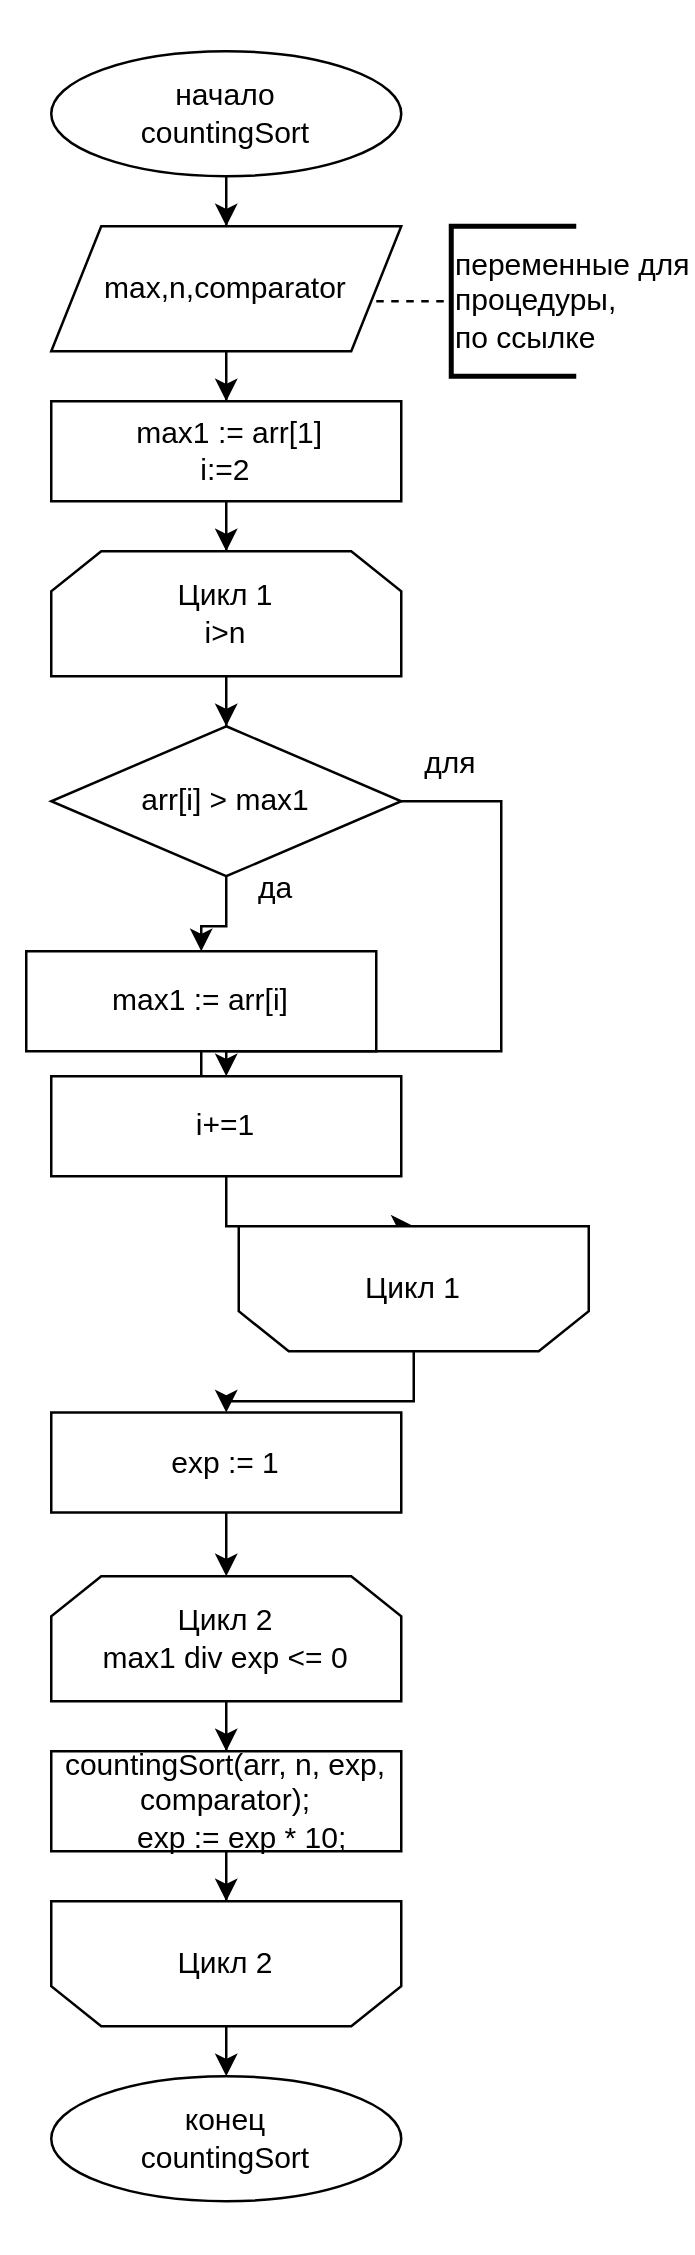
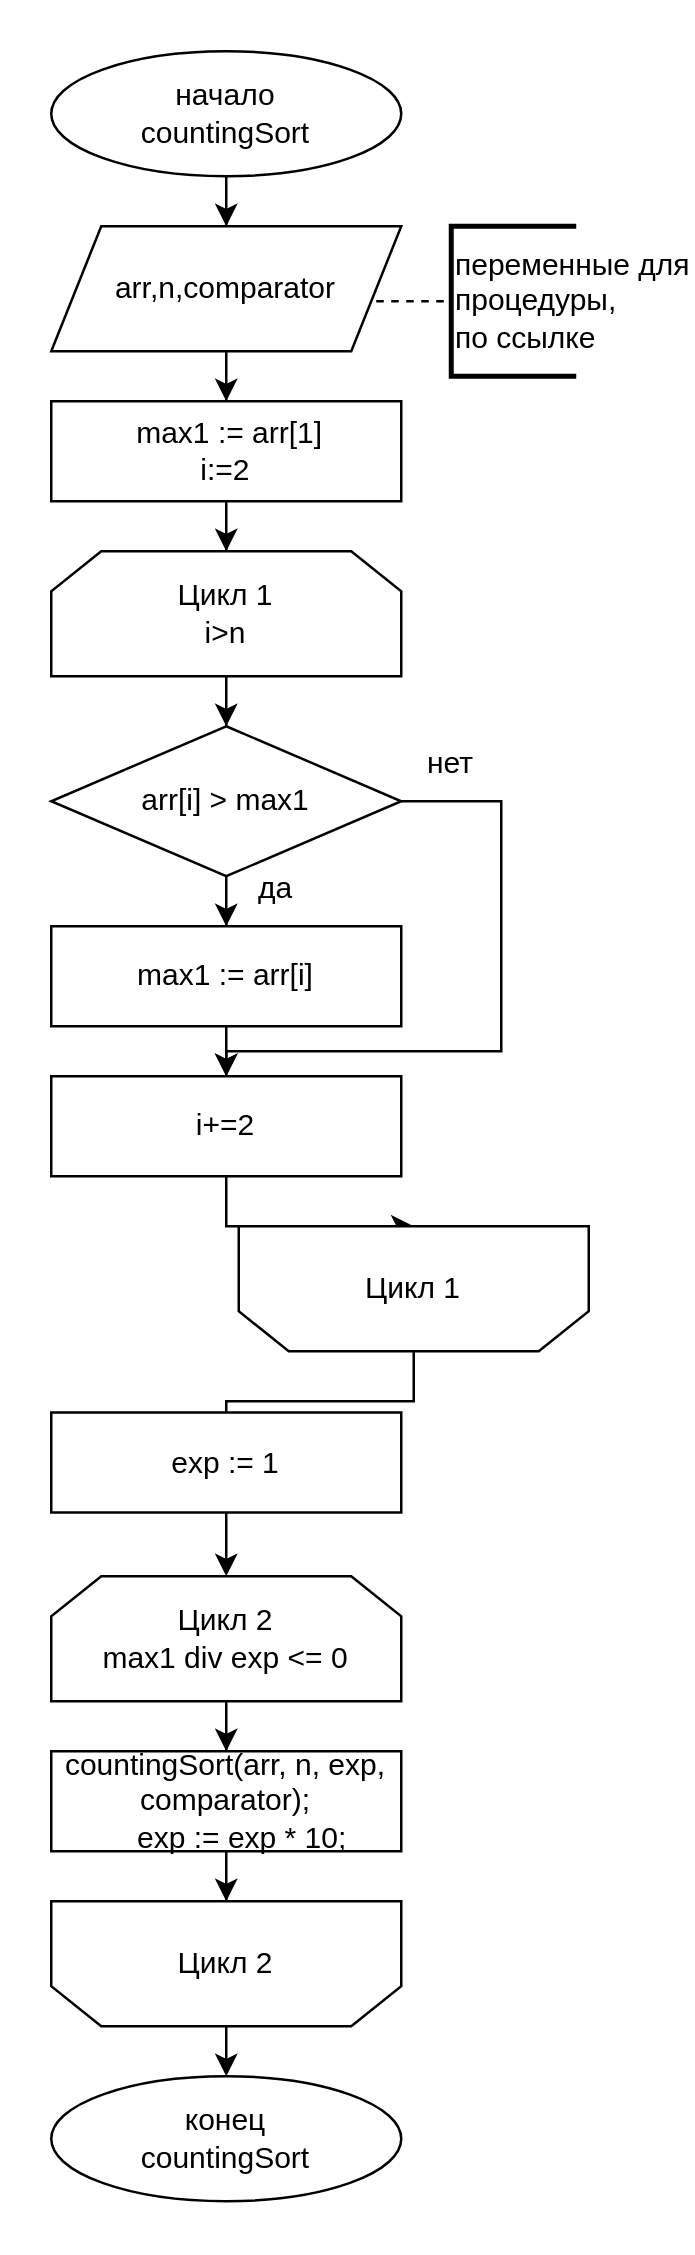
(226, 289) -> (226, 289)
(451, 764) -> (451, 764)
(201, 1001) -> (226, 976)
(226, 1126) -> (226, 1126)
(228, 1401) -> (226, 1401)
